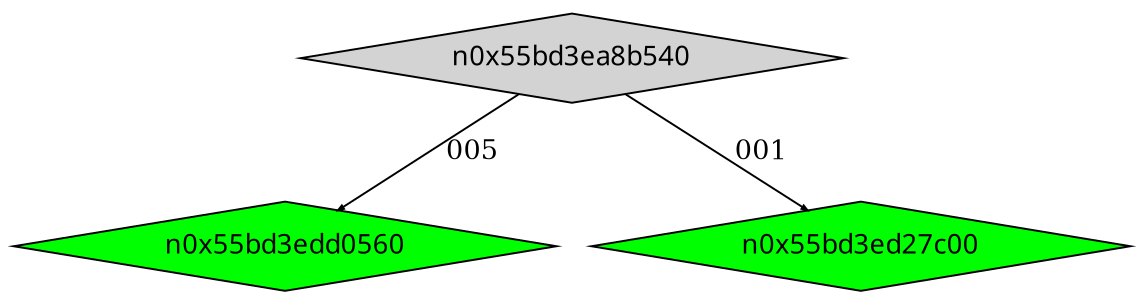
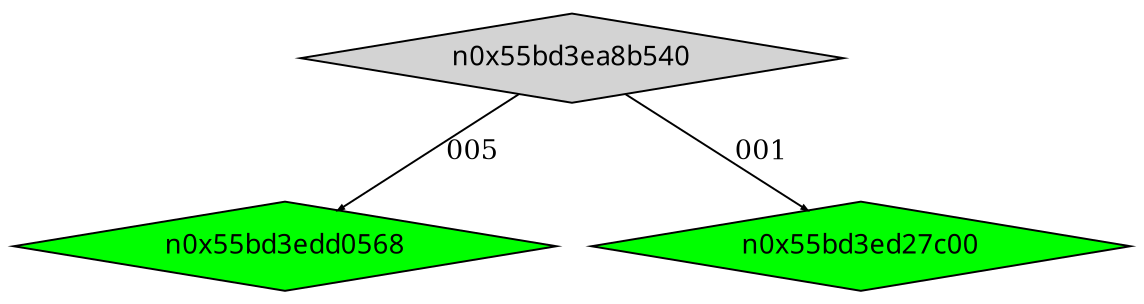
(285, 246) -> (285, 246)
